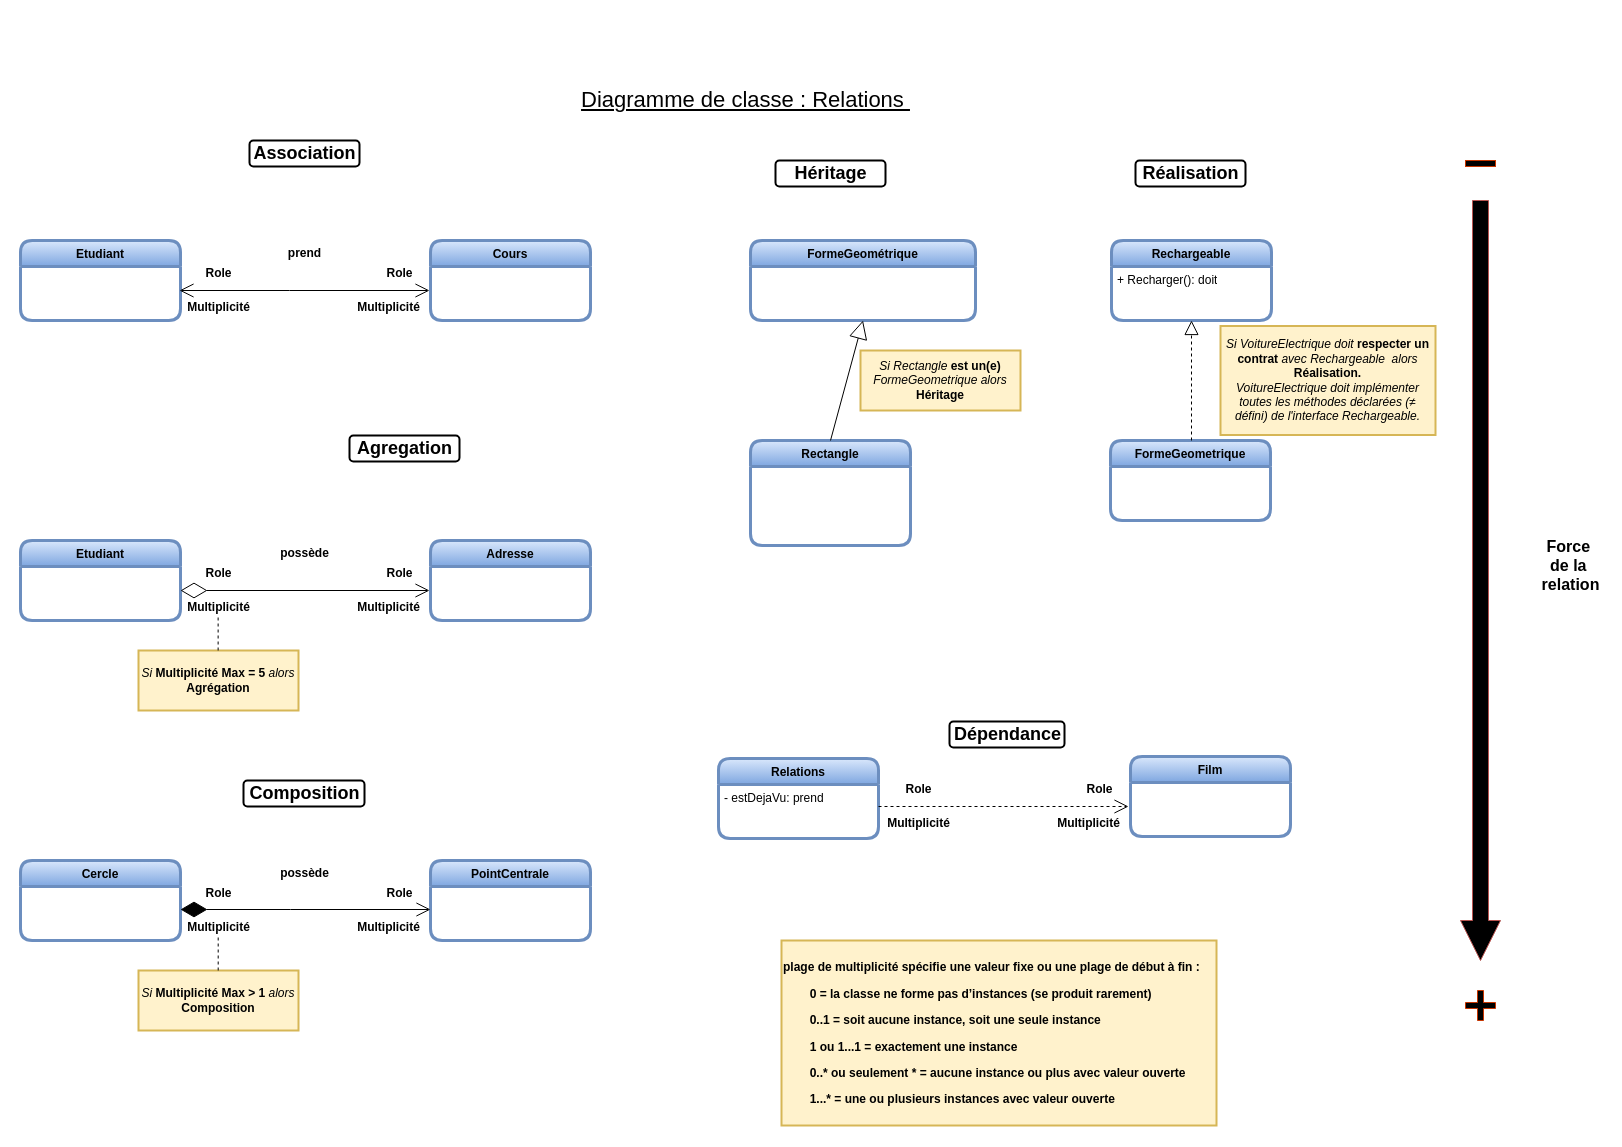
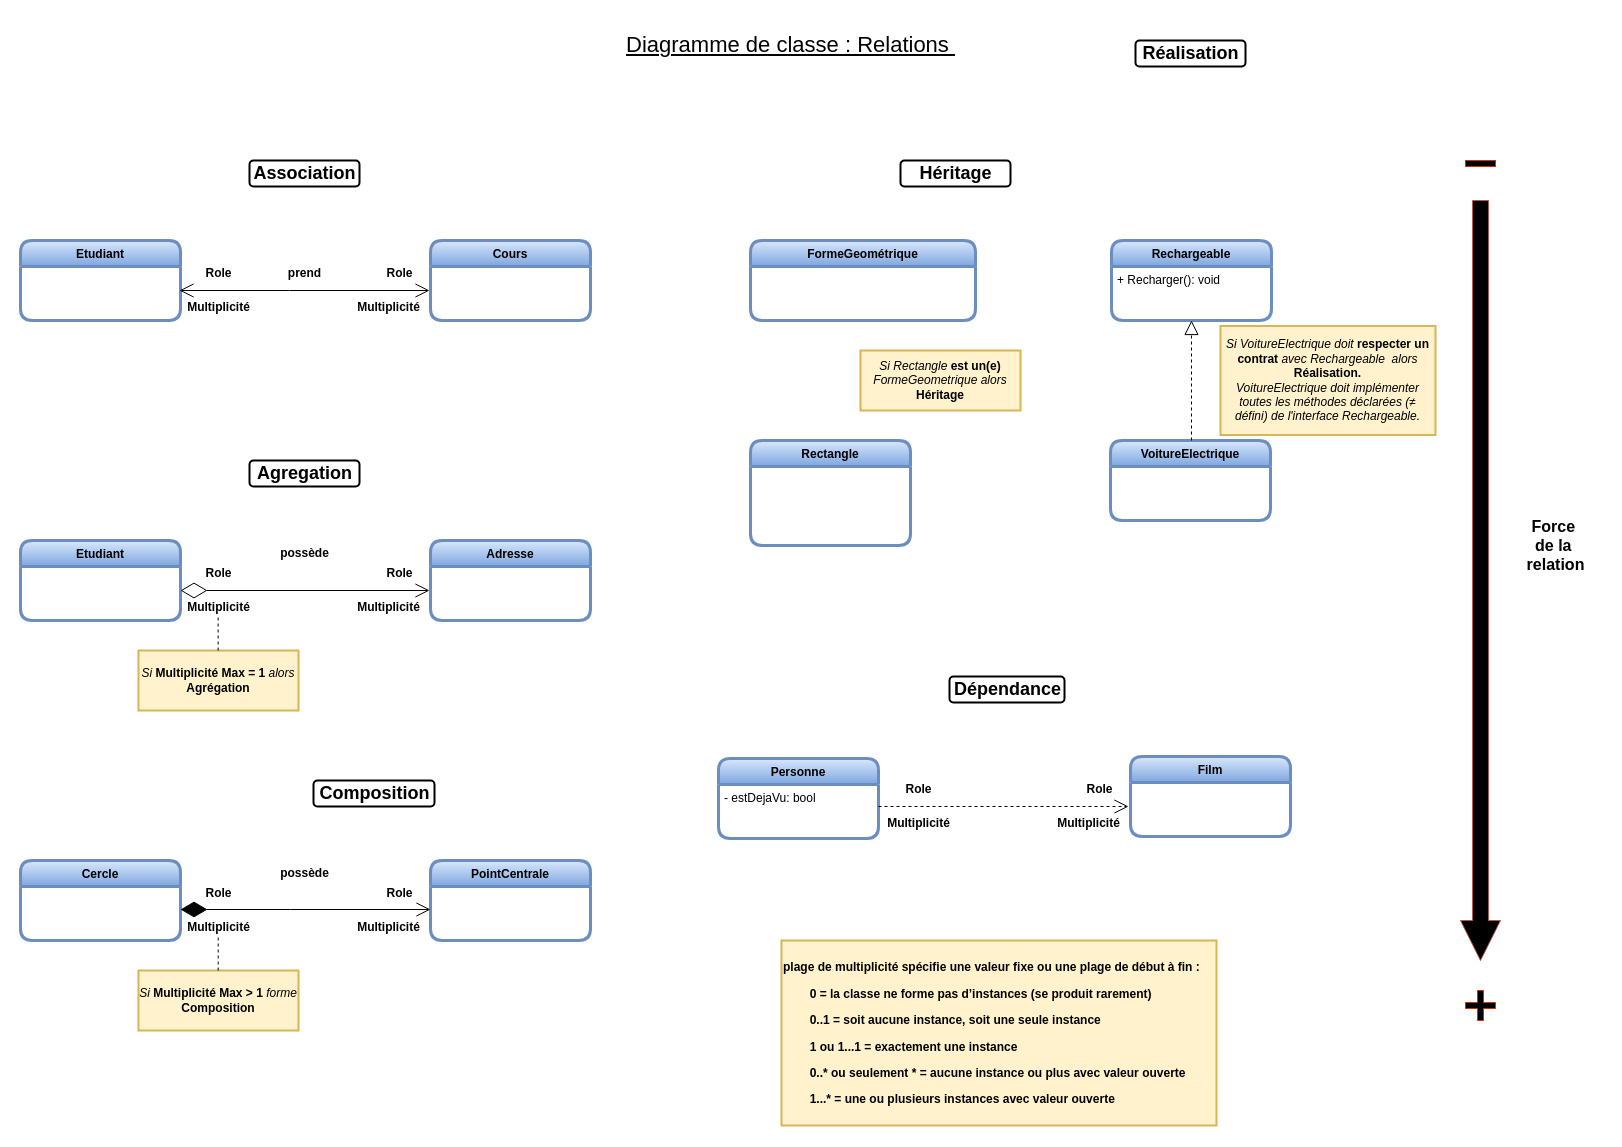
(745, 101) -> (790, 46)
(305, 154) -> (305, 174)
(831, 174) -> (956, 174)
(1191, 174) -> (1191, 54)
(305, 254) -> (305, 274)
(1175, 281) -> (1175, 281)
(844, 389) -> none
(405, 449) -> (305, 474)
(1191, 455) -> (1191, 455)
(1571, 566) -> (1556, 546)
(219, 681) -> (219, 681)
(1007, 735) -> (1007, 690)
(799, 773) -> (799, 773)
(304, 794) -> (374, 794)
(780, 799) -> (775, 799)
(219, 1001) -> (219, 1001)
